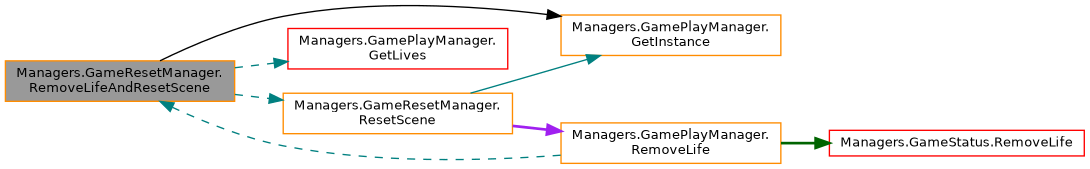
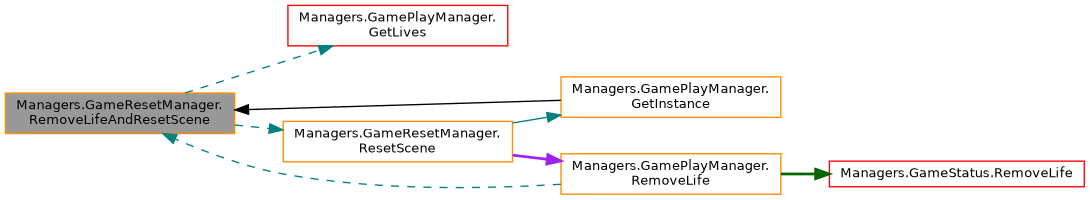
(349, 8) -> (405, 105)
